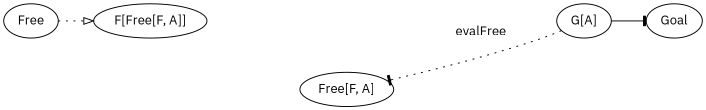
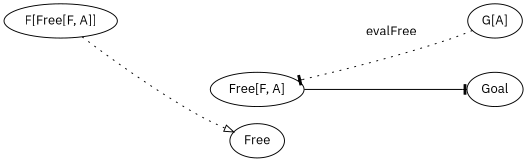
(71, 21) -> (151, 86)
(626, 21) -> (383, 89)
